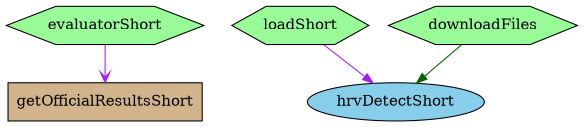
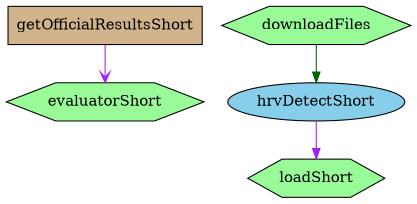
(105, 58) -> (105, 58)
(344, 61) -> (316, 135)
